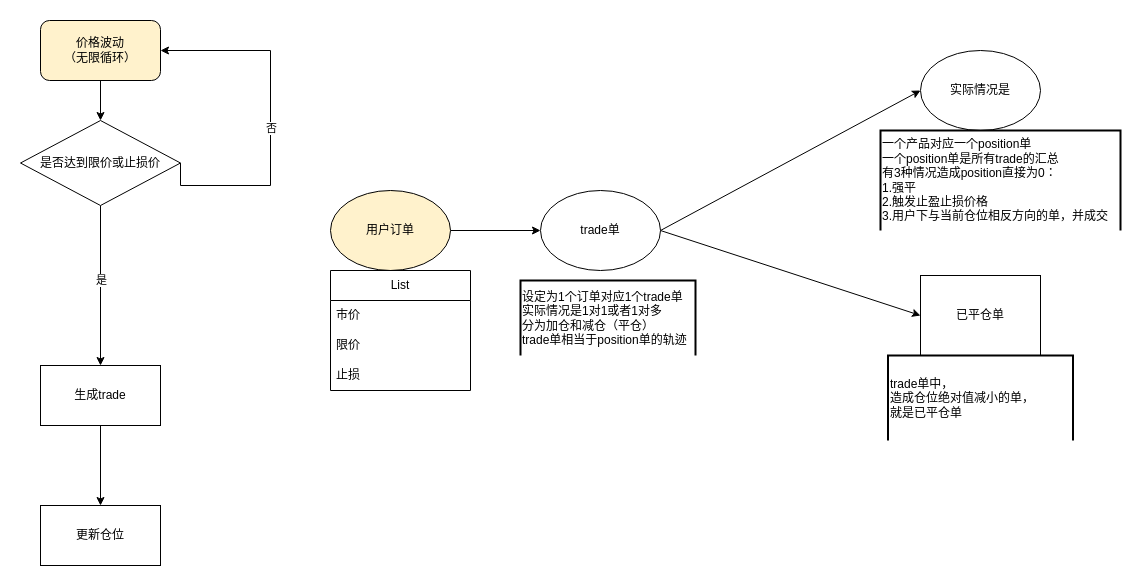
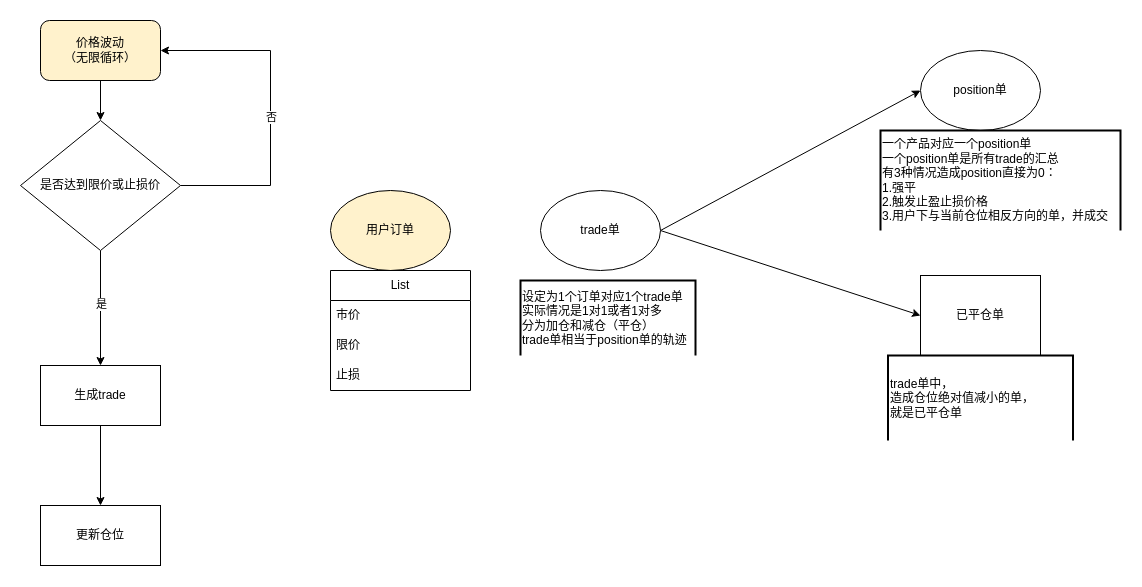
(981, 91) -> (981, 91)
(101, 163) -> (101, 186)
(492, 231) -> none
